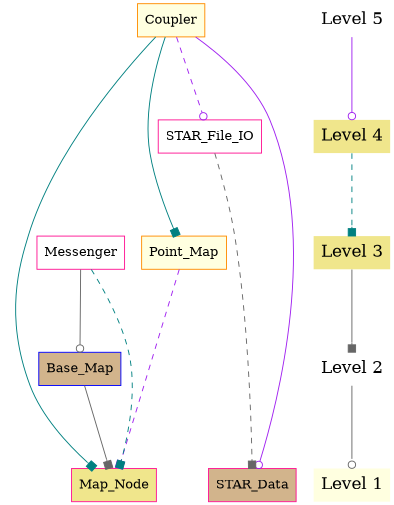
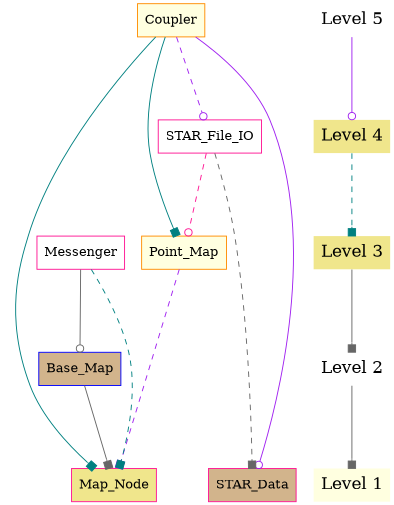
none -> (198, 191)
(352, 422) -> (352, 422)
